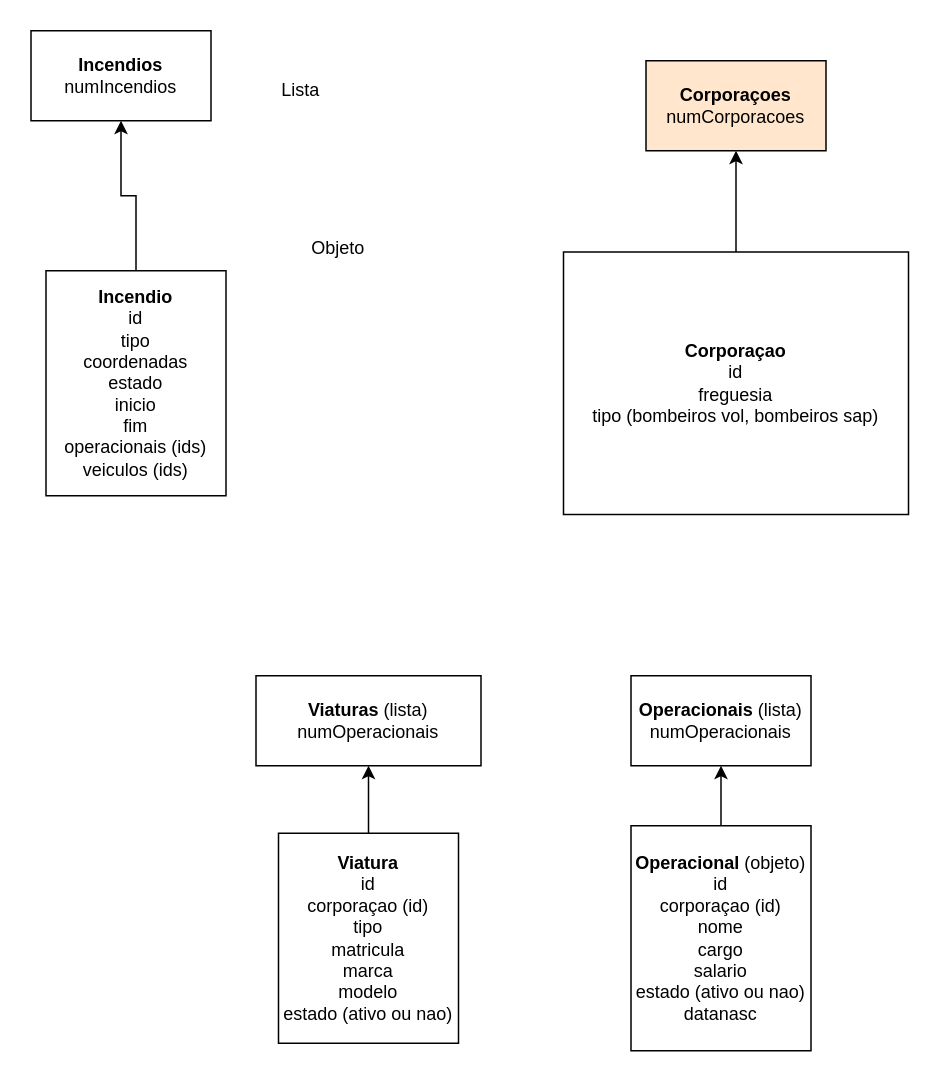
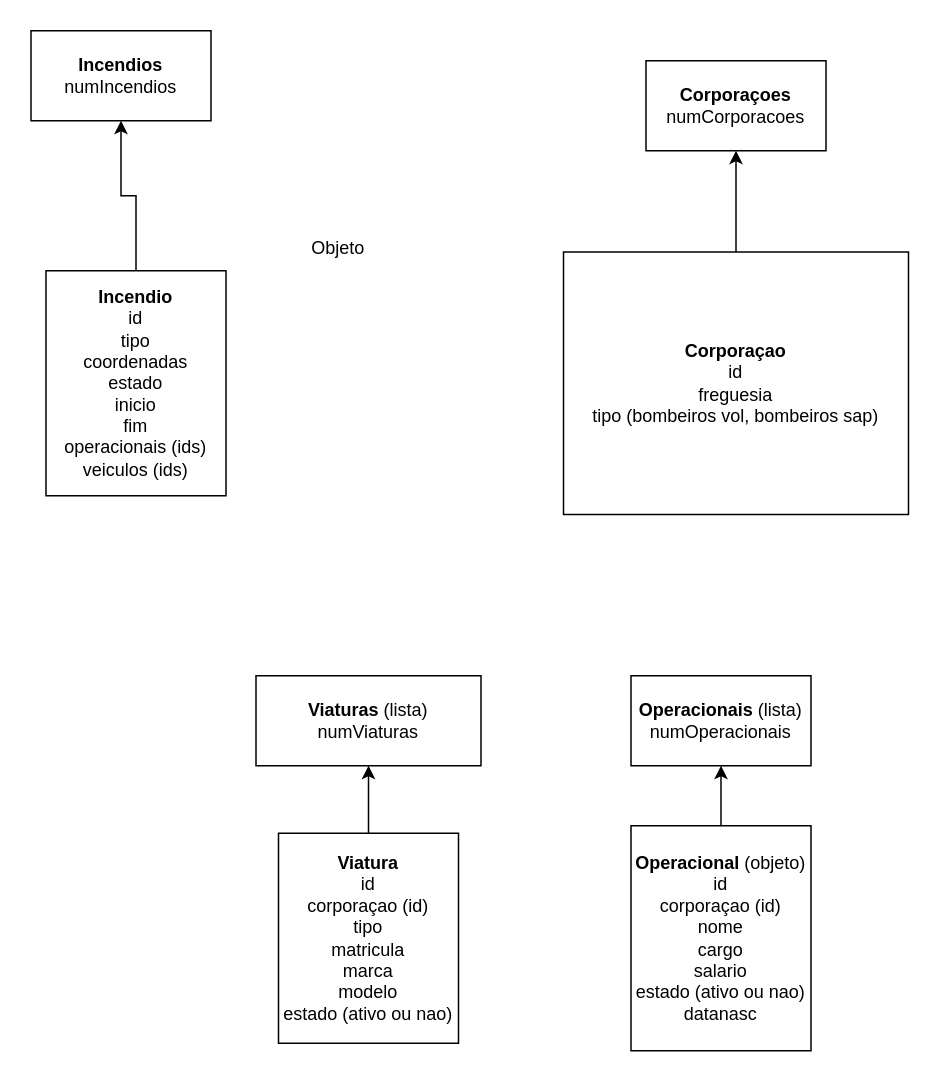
(301, 91) -> none
(736, 106) -> (736, 106)
(368, 721) -> (368, 721)
